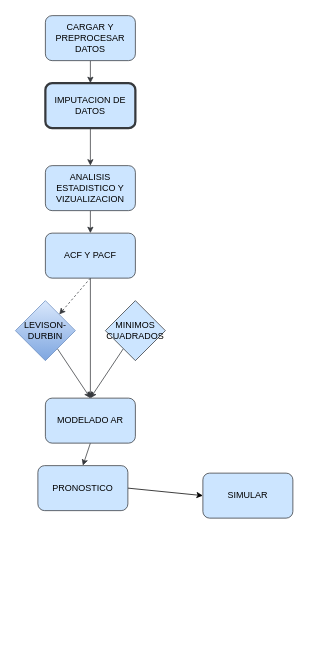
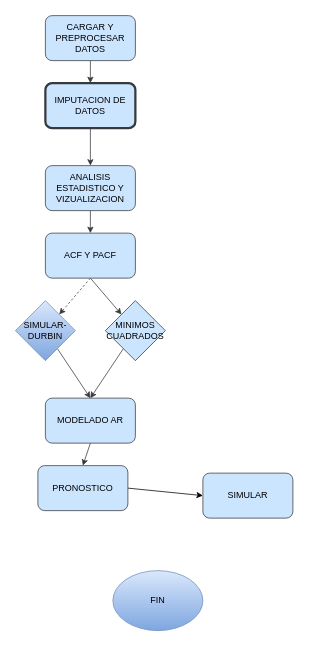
(45, 330) -> (45, 330)
(90, 336) -> (105, 295)
none -> (158, 600)
